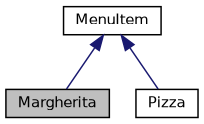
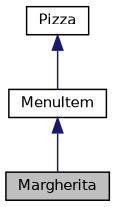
(144, 68) -> (58, 70)
